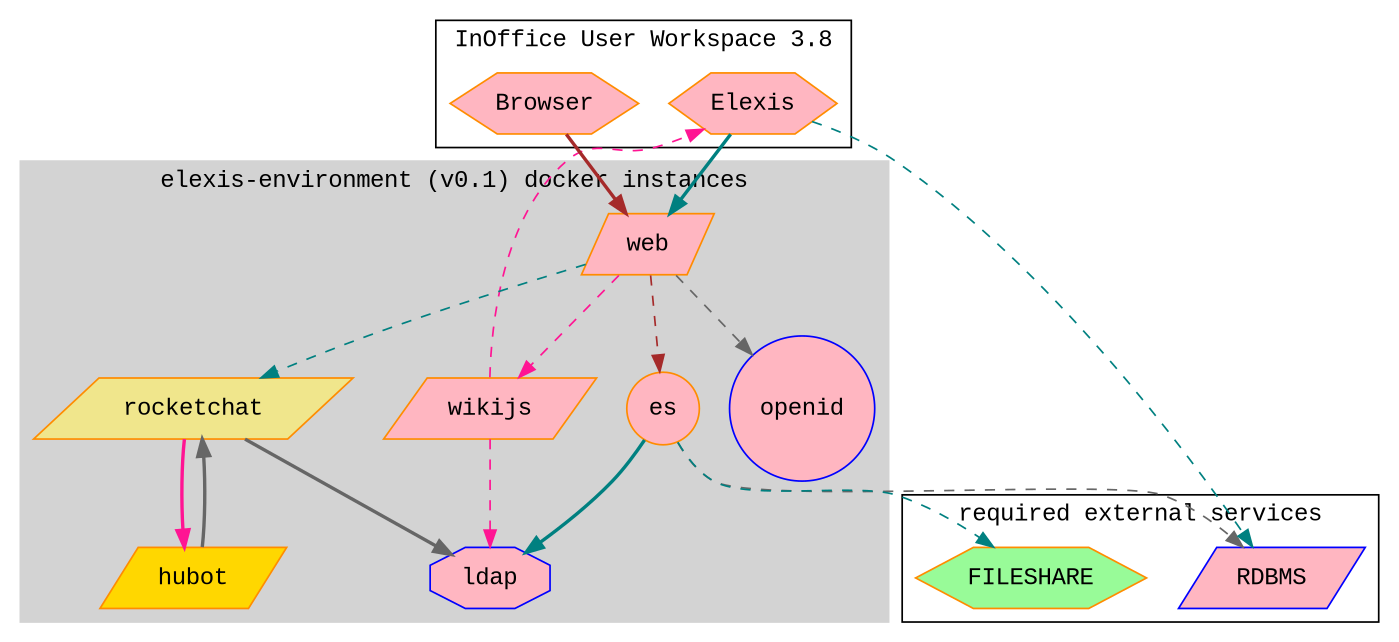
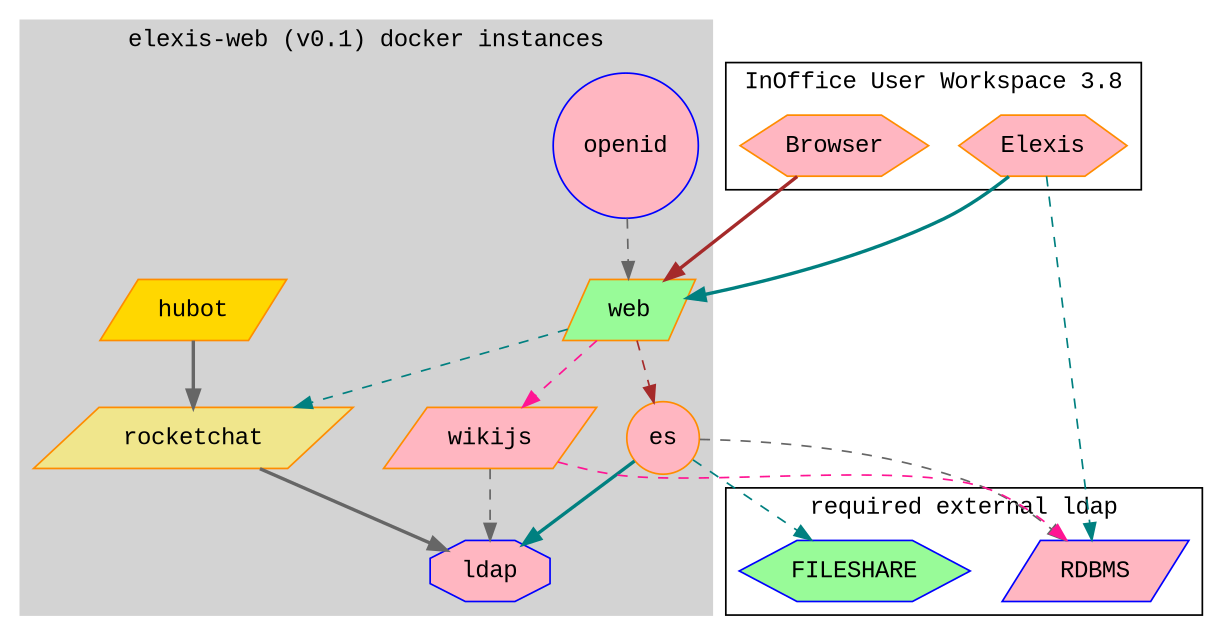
(454, 181) -> (366, 40)
(533, 203) -> (811, 476)
(648, 244) -> (629, 310)
(708, 309) -> (628, 240)
(182, 485) -> none
(490, 485) -> (490, 496)
(1140, 514) -> (964, 507)
(1031, 578) -> (855, 571)
